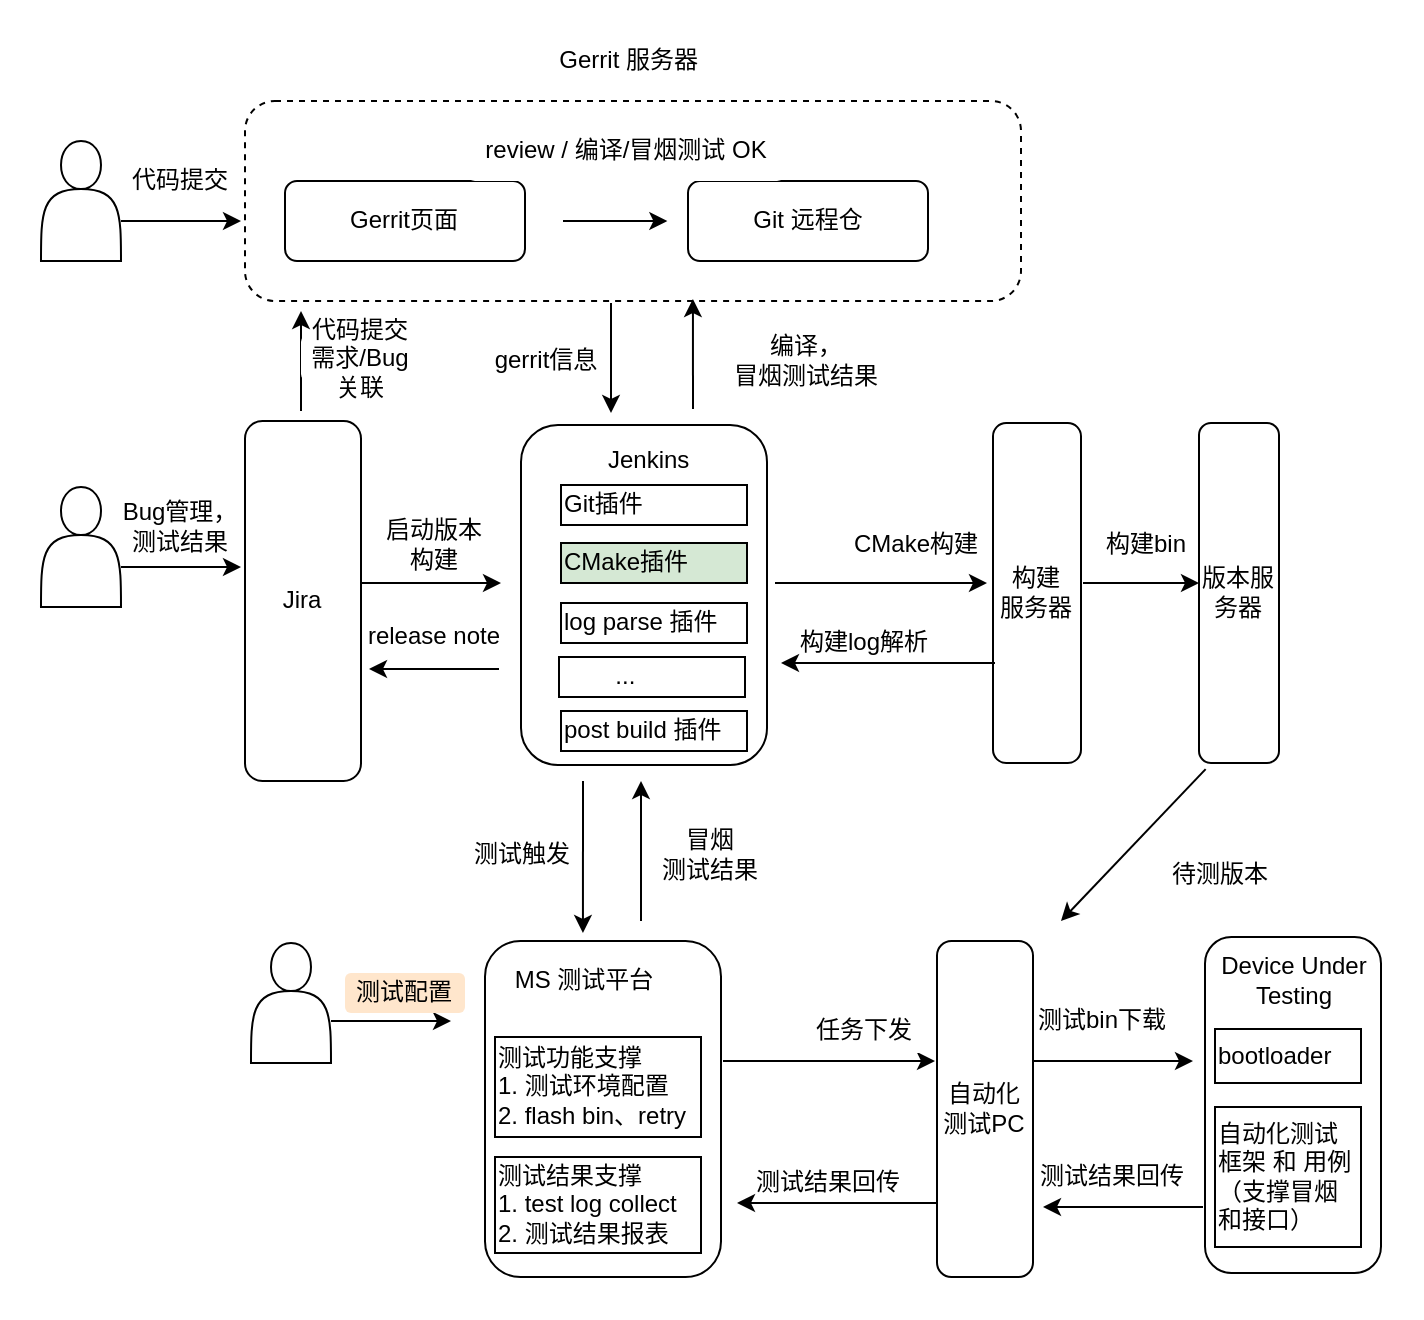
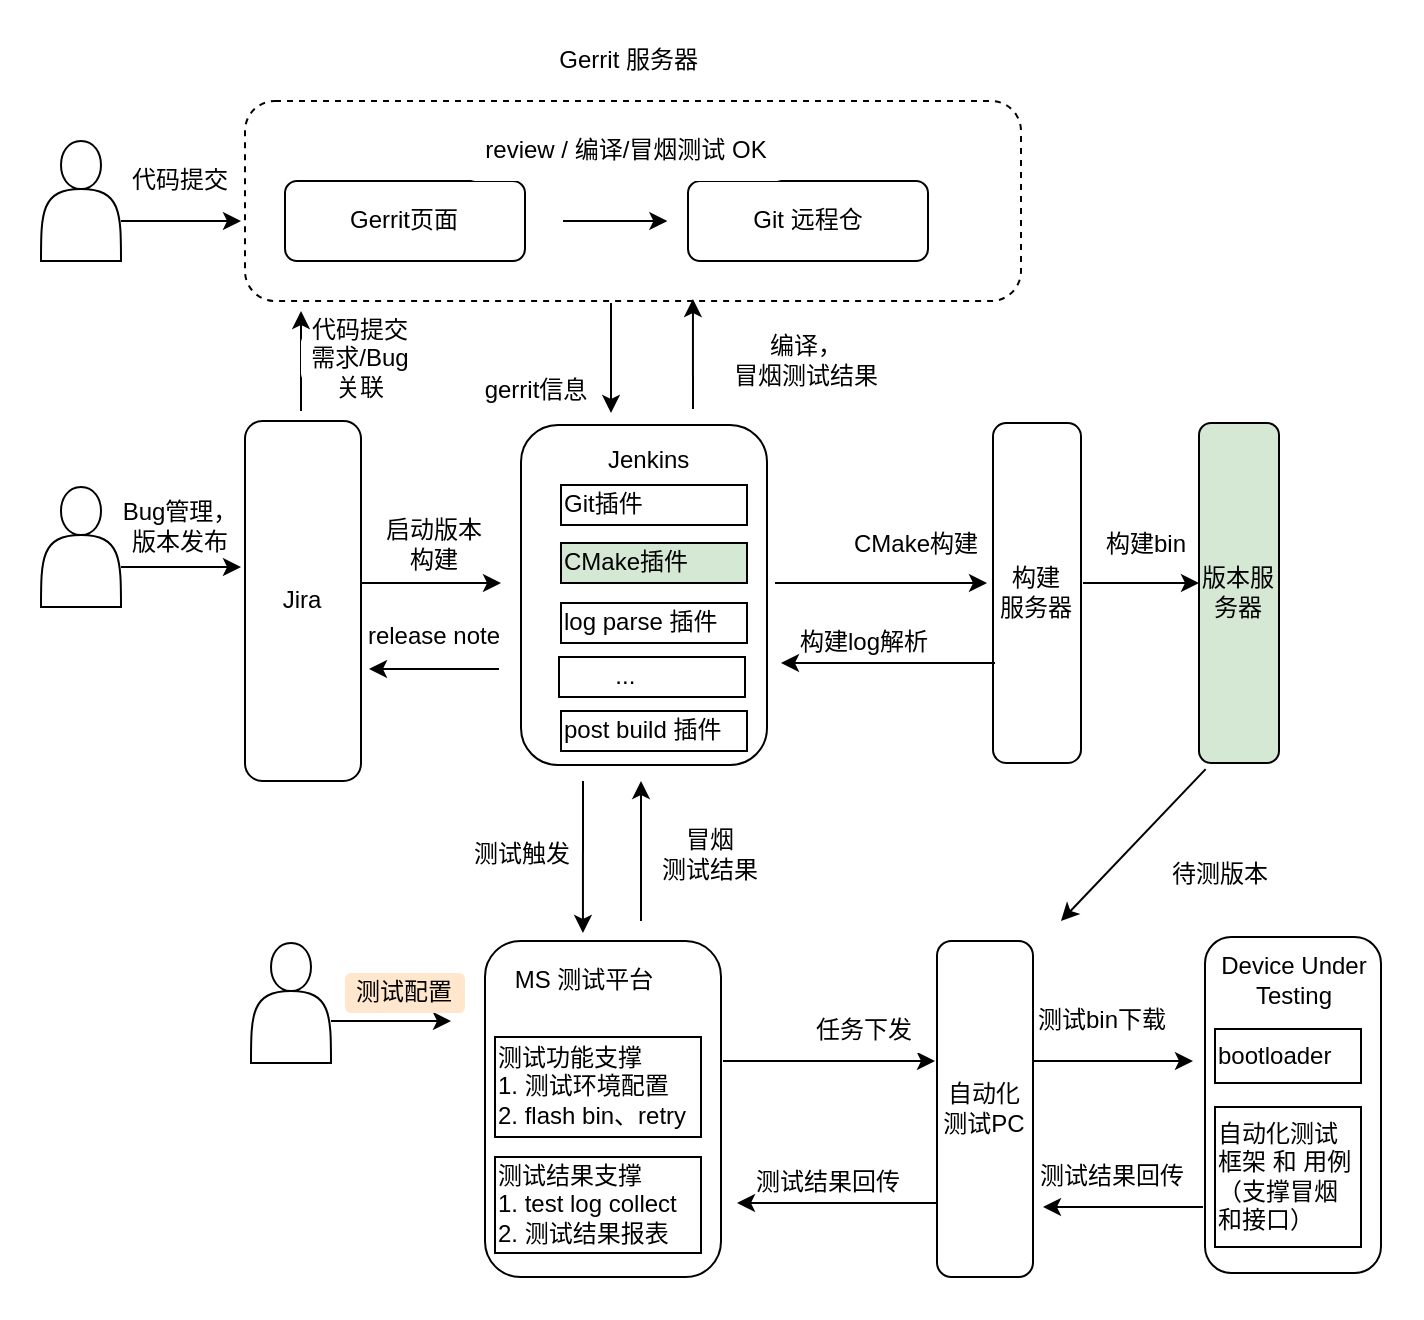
(547, 361) -> (537, 391)
(181, 527) -> (181, 527)
(1239, 593) -> (1239, 593)
